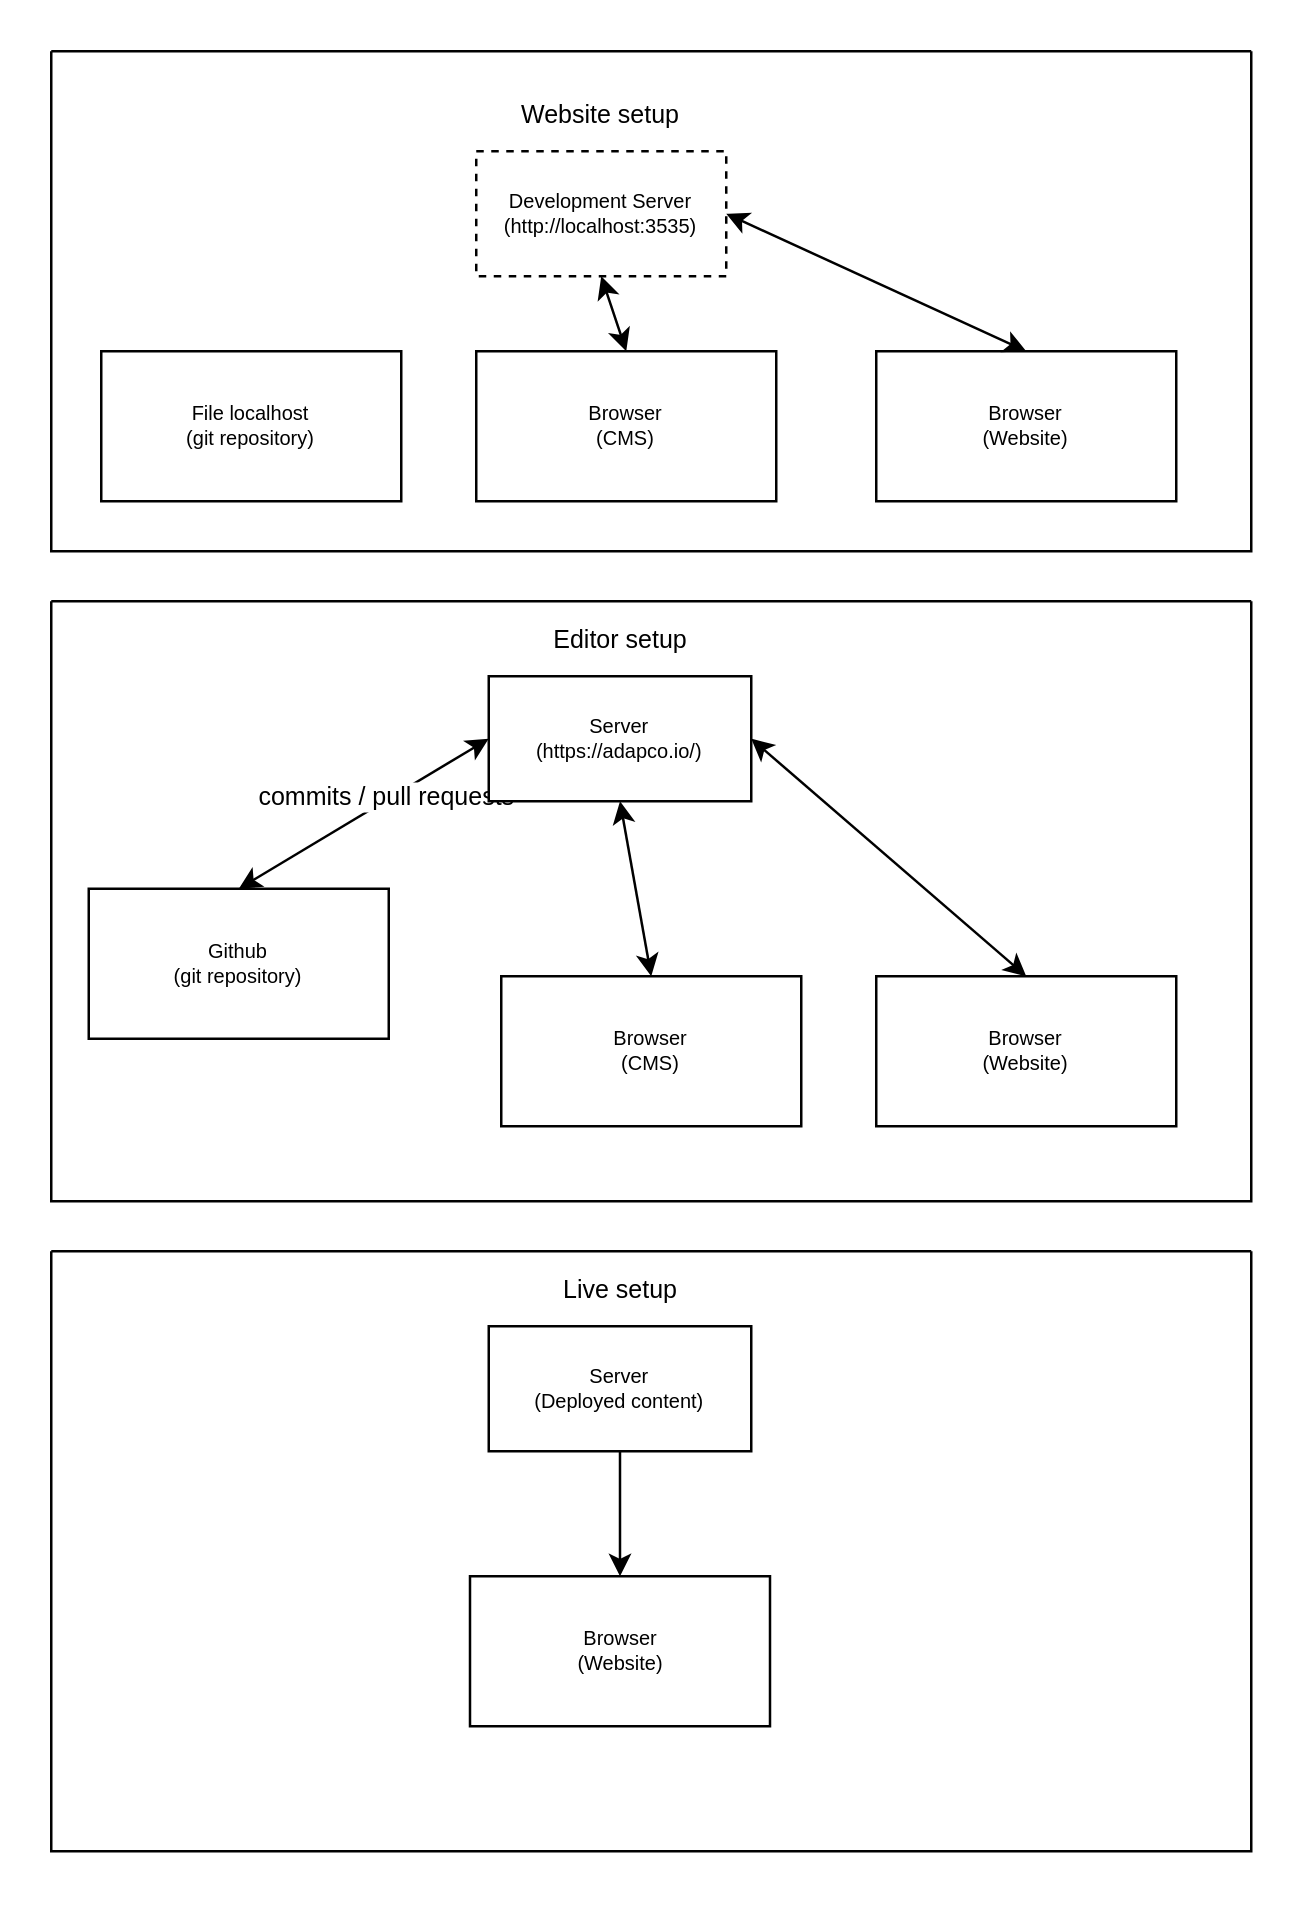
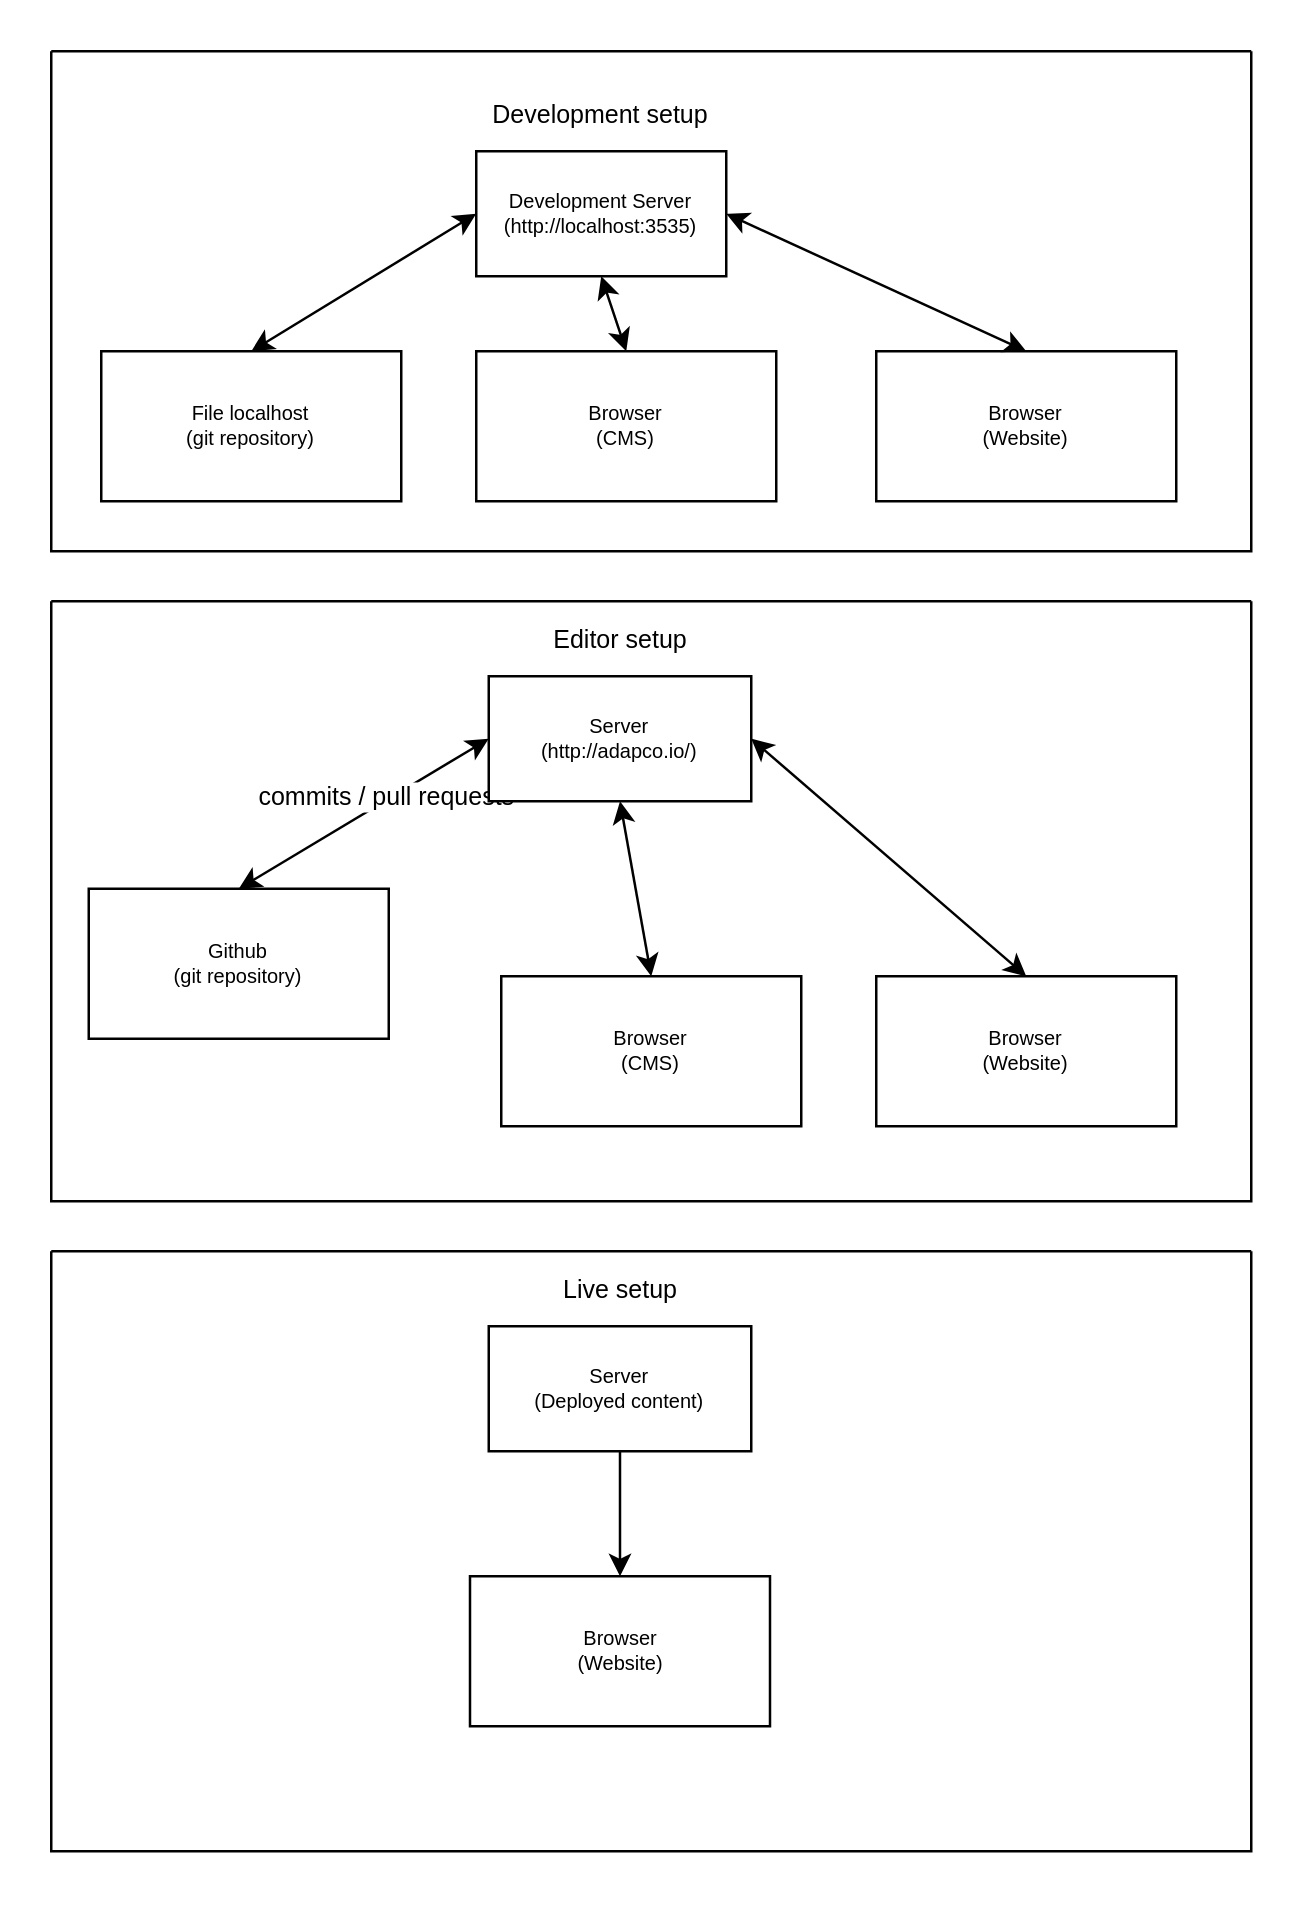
(601, 114) -> (601, 114)
(601, 214) -> (601, 214)
none -> (364, 282)
(620, 739) -> (620, 739)
